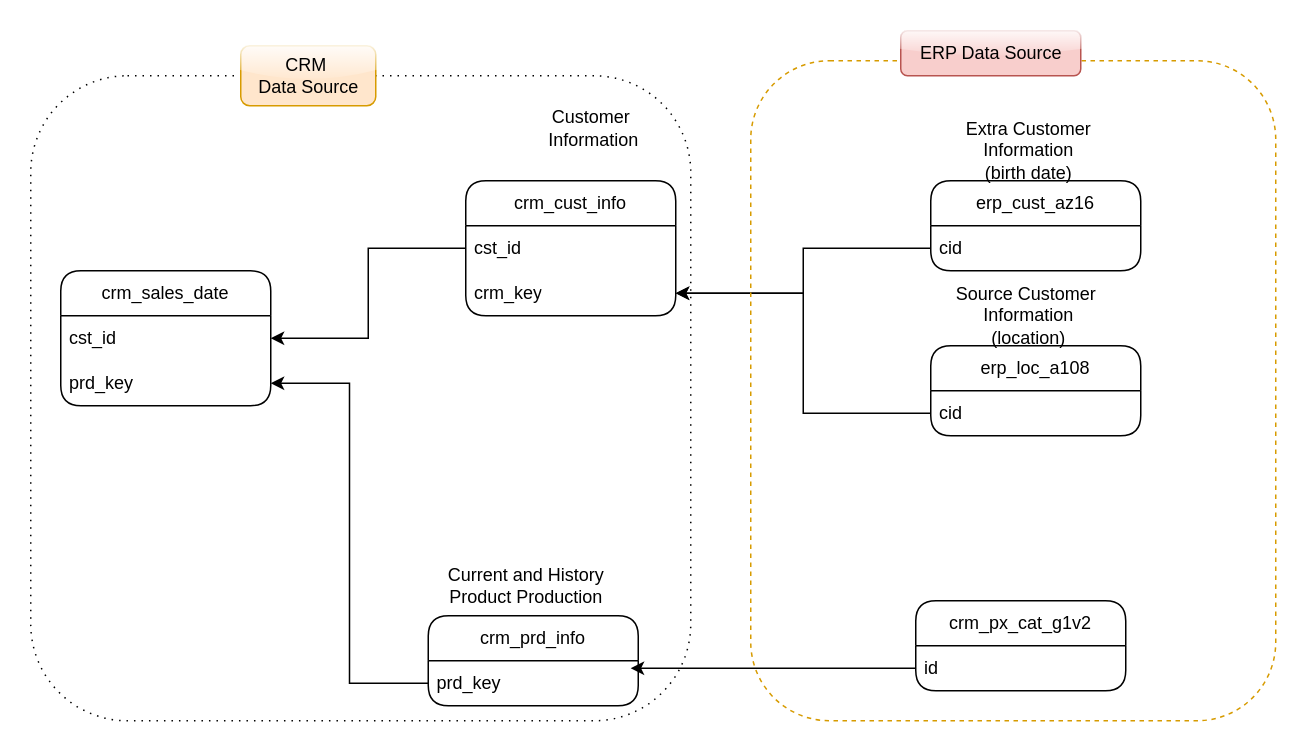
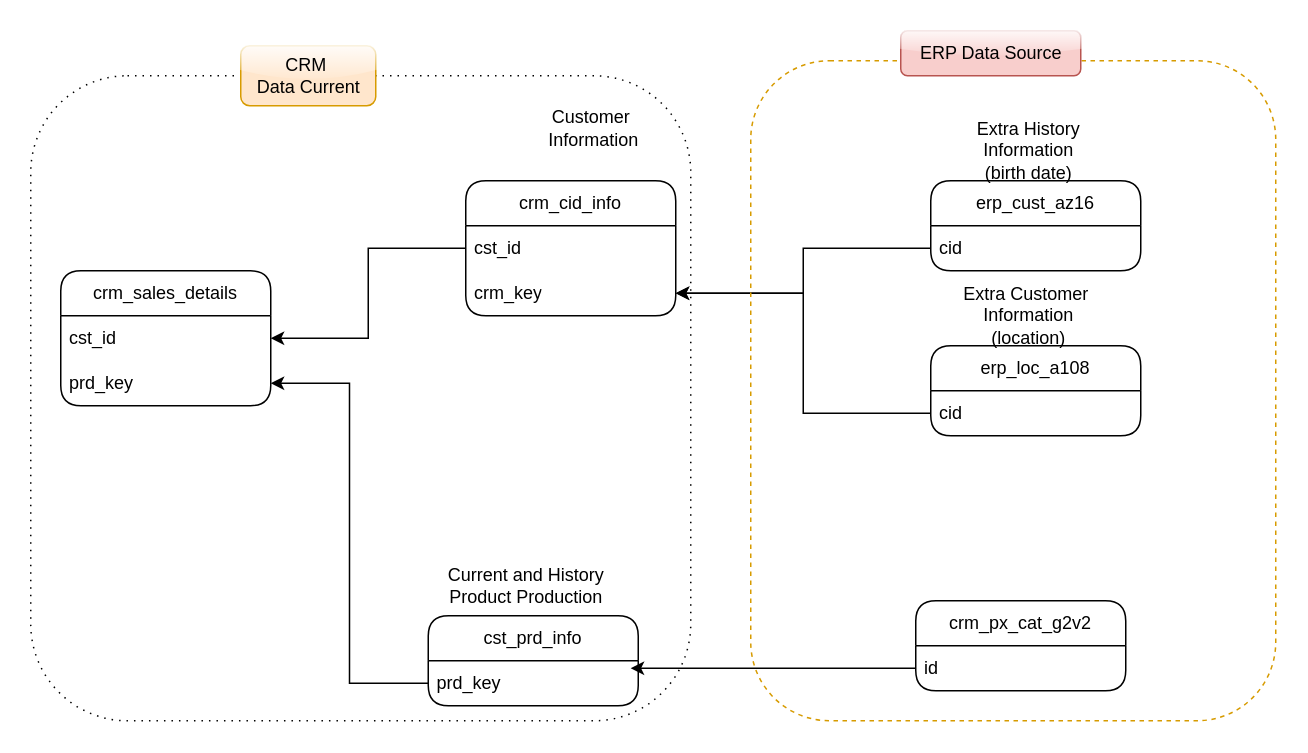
(309, 76) -> (309, 76)
(1029, 151) -> (1029, 151)
(571, 203) -> (571, 203)
(166, 293) -> (166, 293)
(1029, 316) -> (1029, 316)
(1021, 623) -> (1021, 623)
(533, 638) -> (533, 638)
